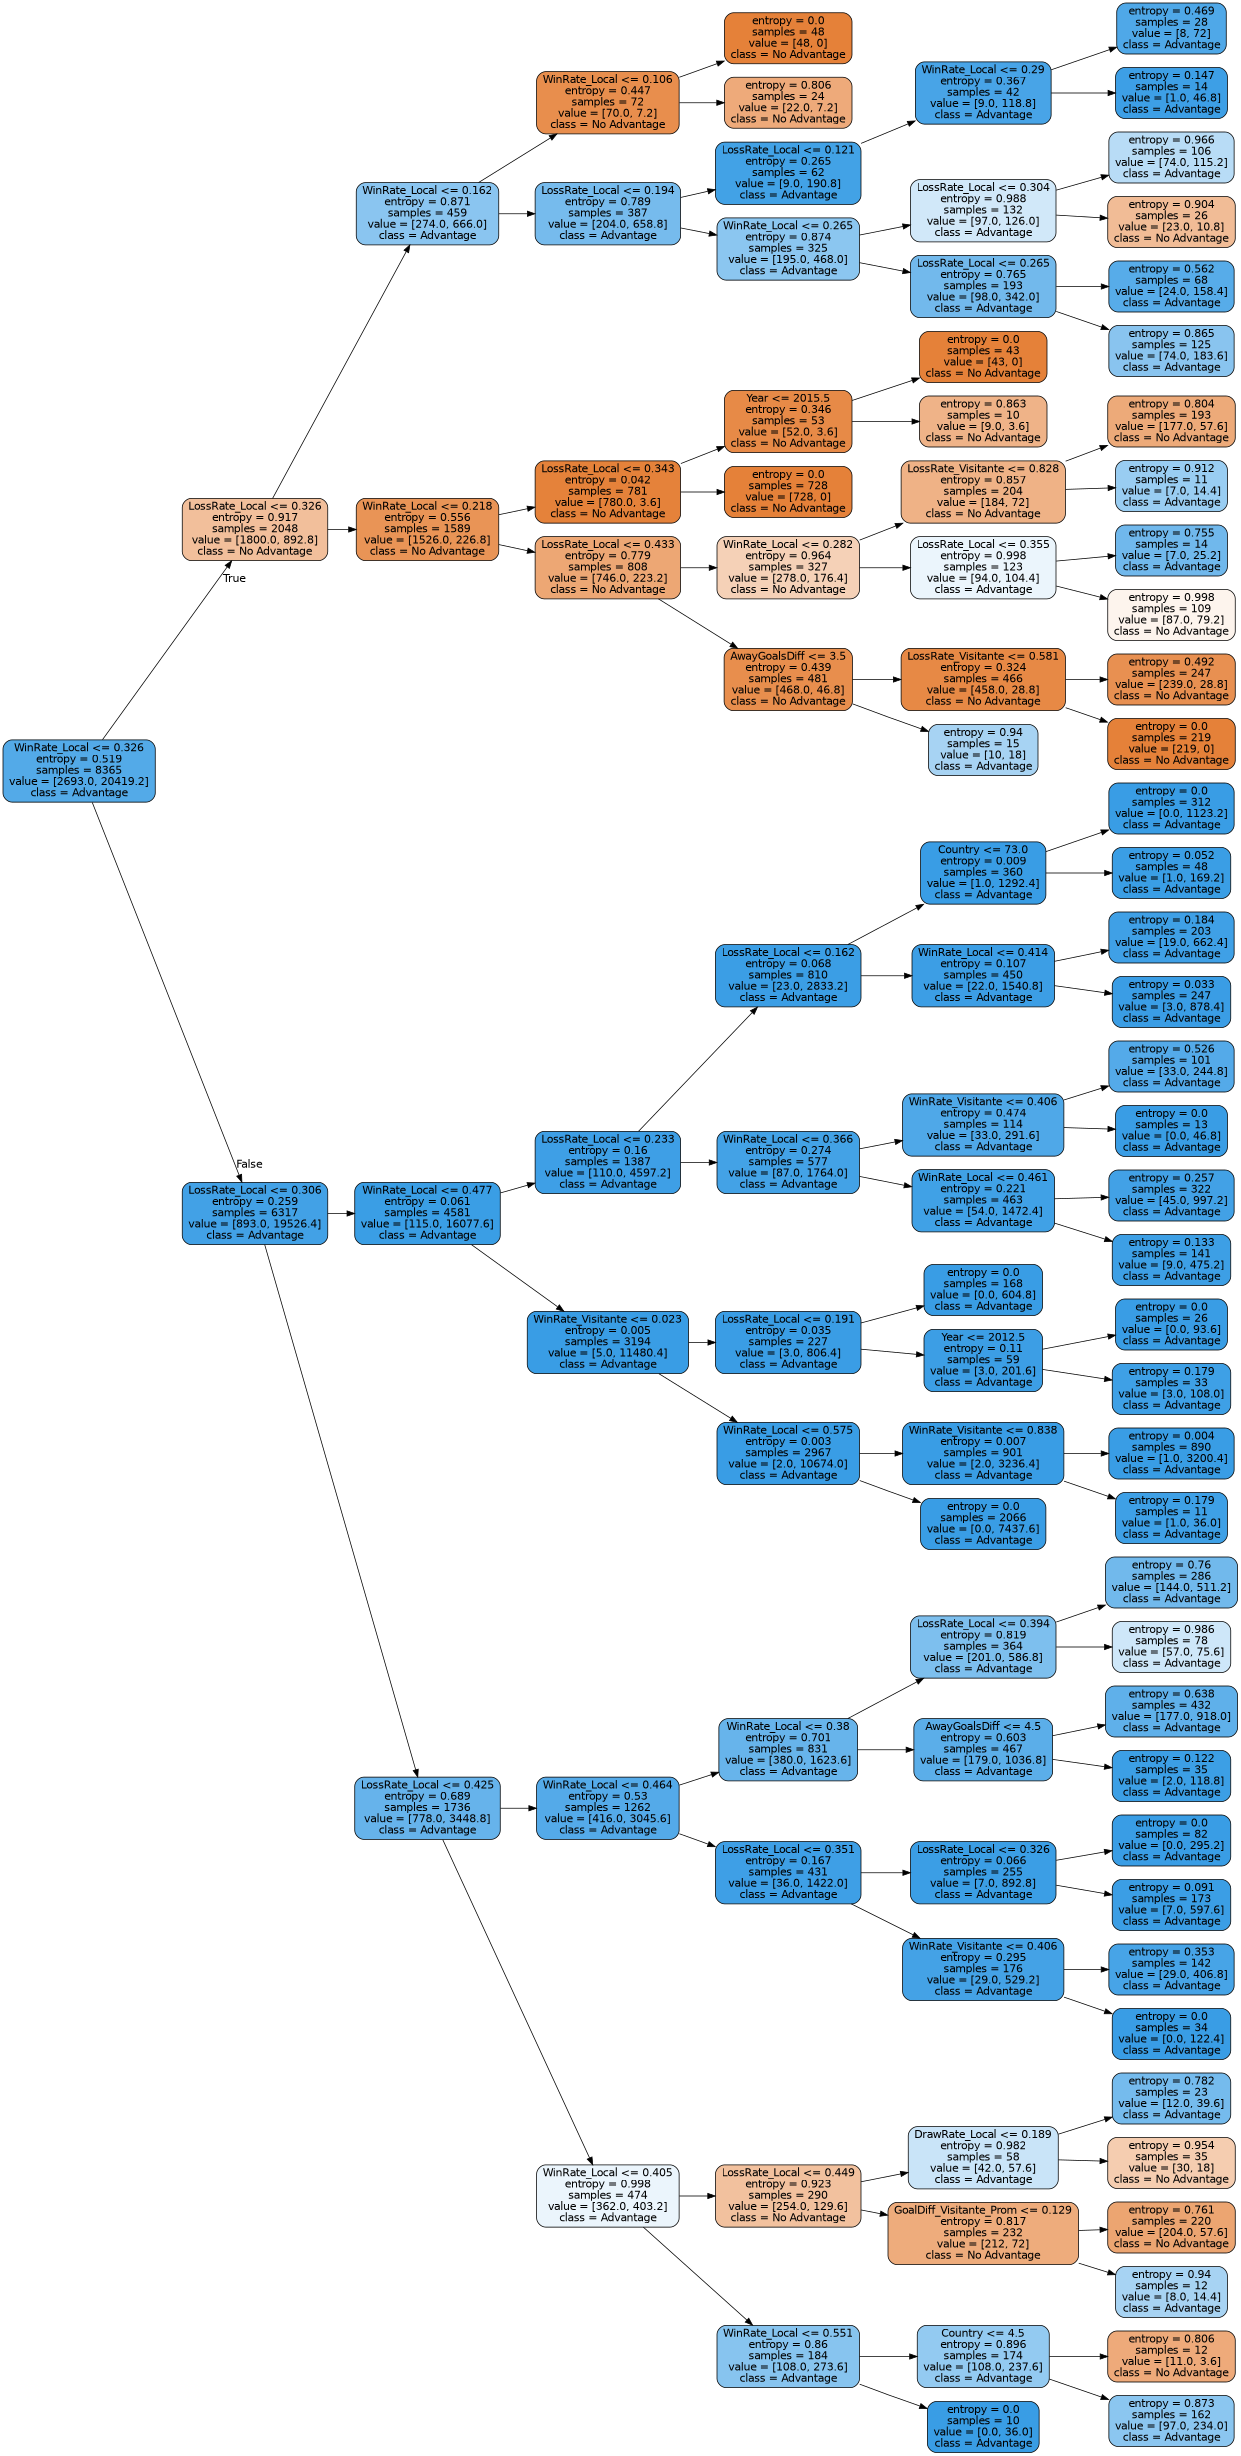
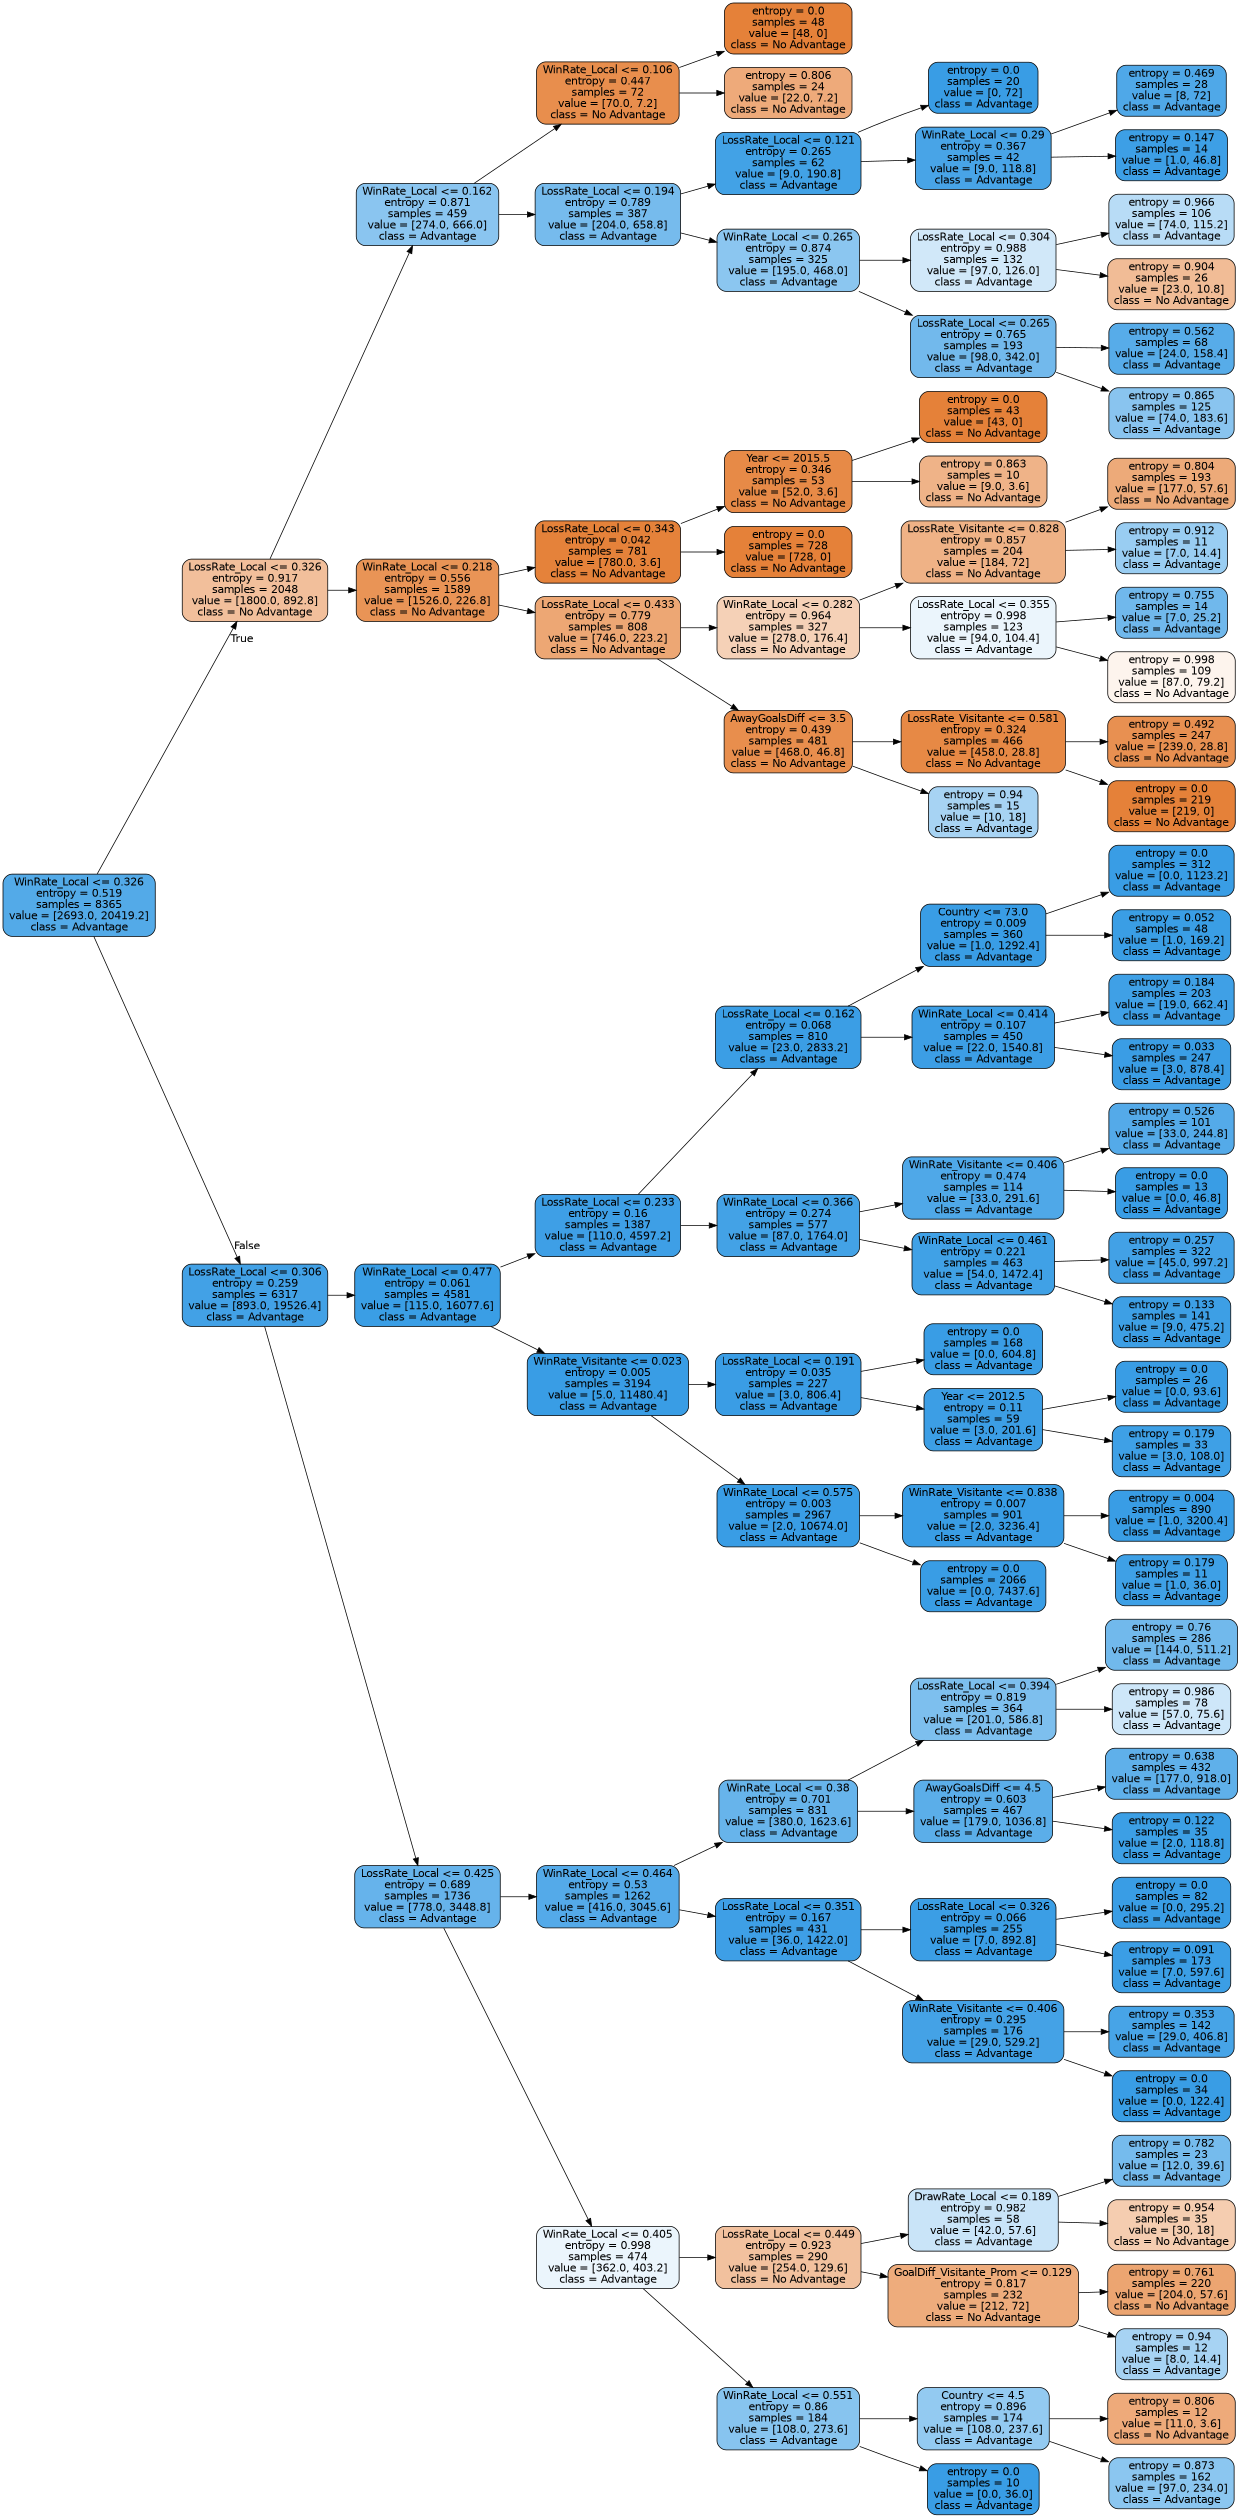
none -> (983, 88)
